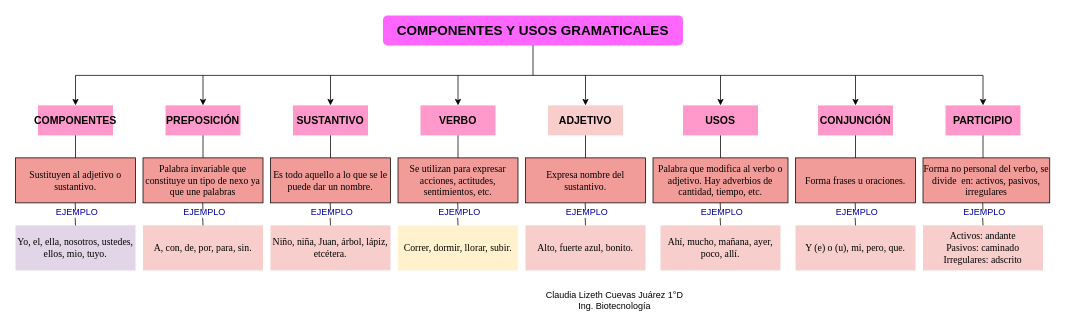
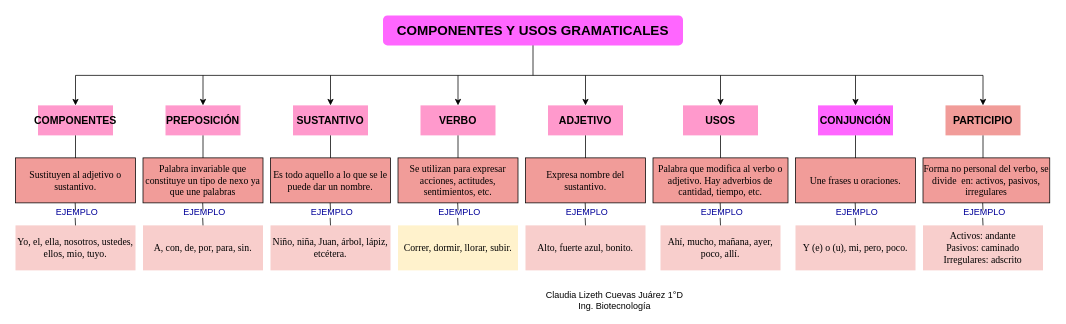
(585, 120) -> (585, 120)
(855, 120) -> (855, 120)
(983, 120) -> (983, 120)
(855, 180) -> (855, 180)
(75, 248) -> (75, 248)
(855, 248) -> (855, 248)
